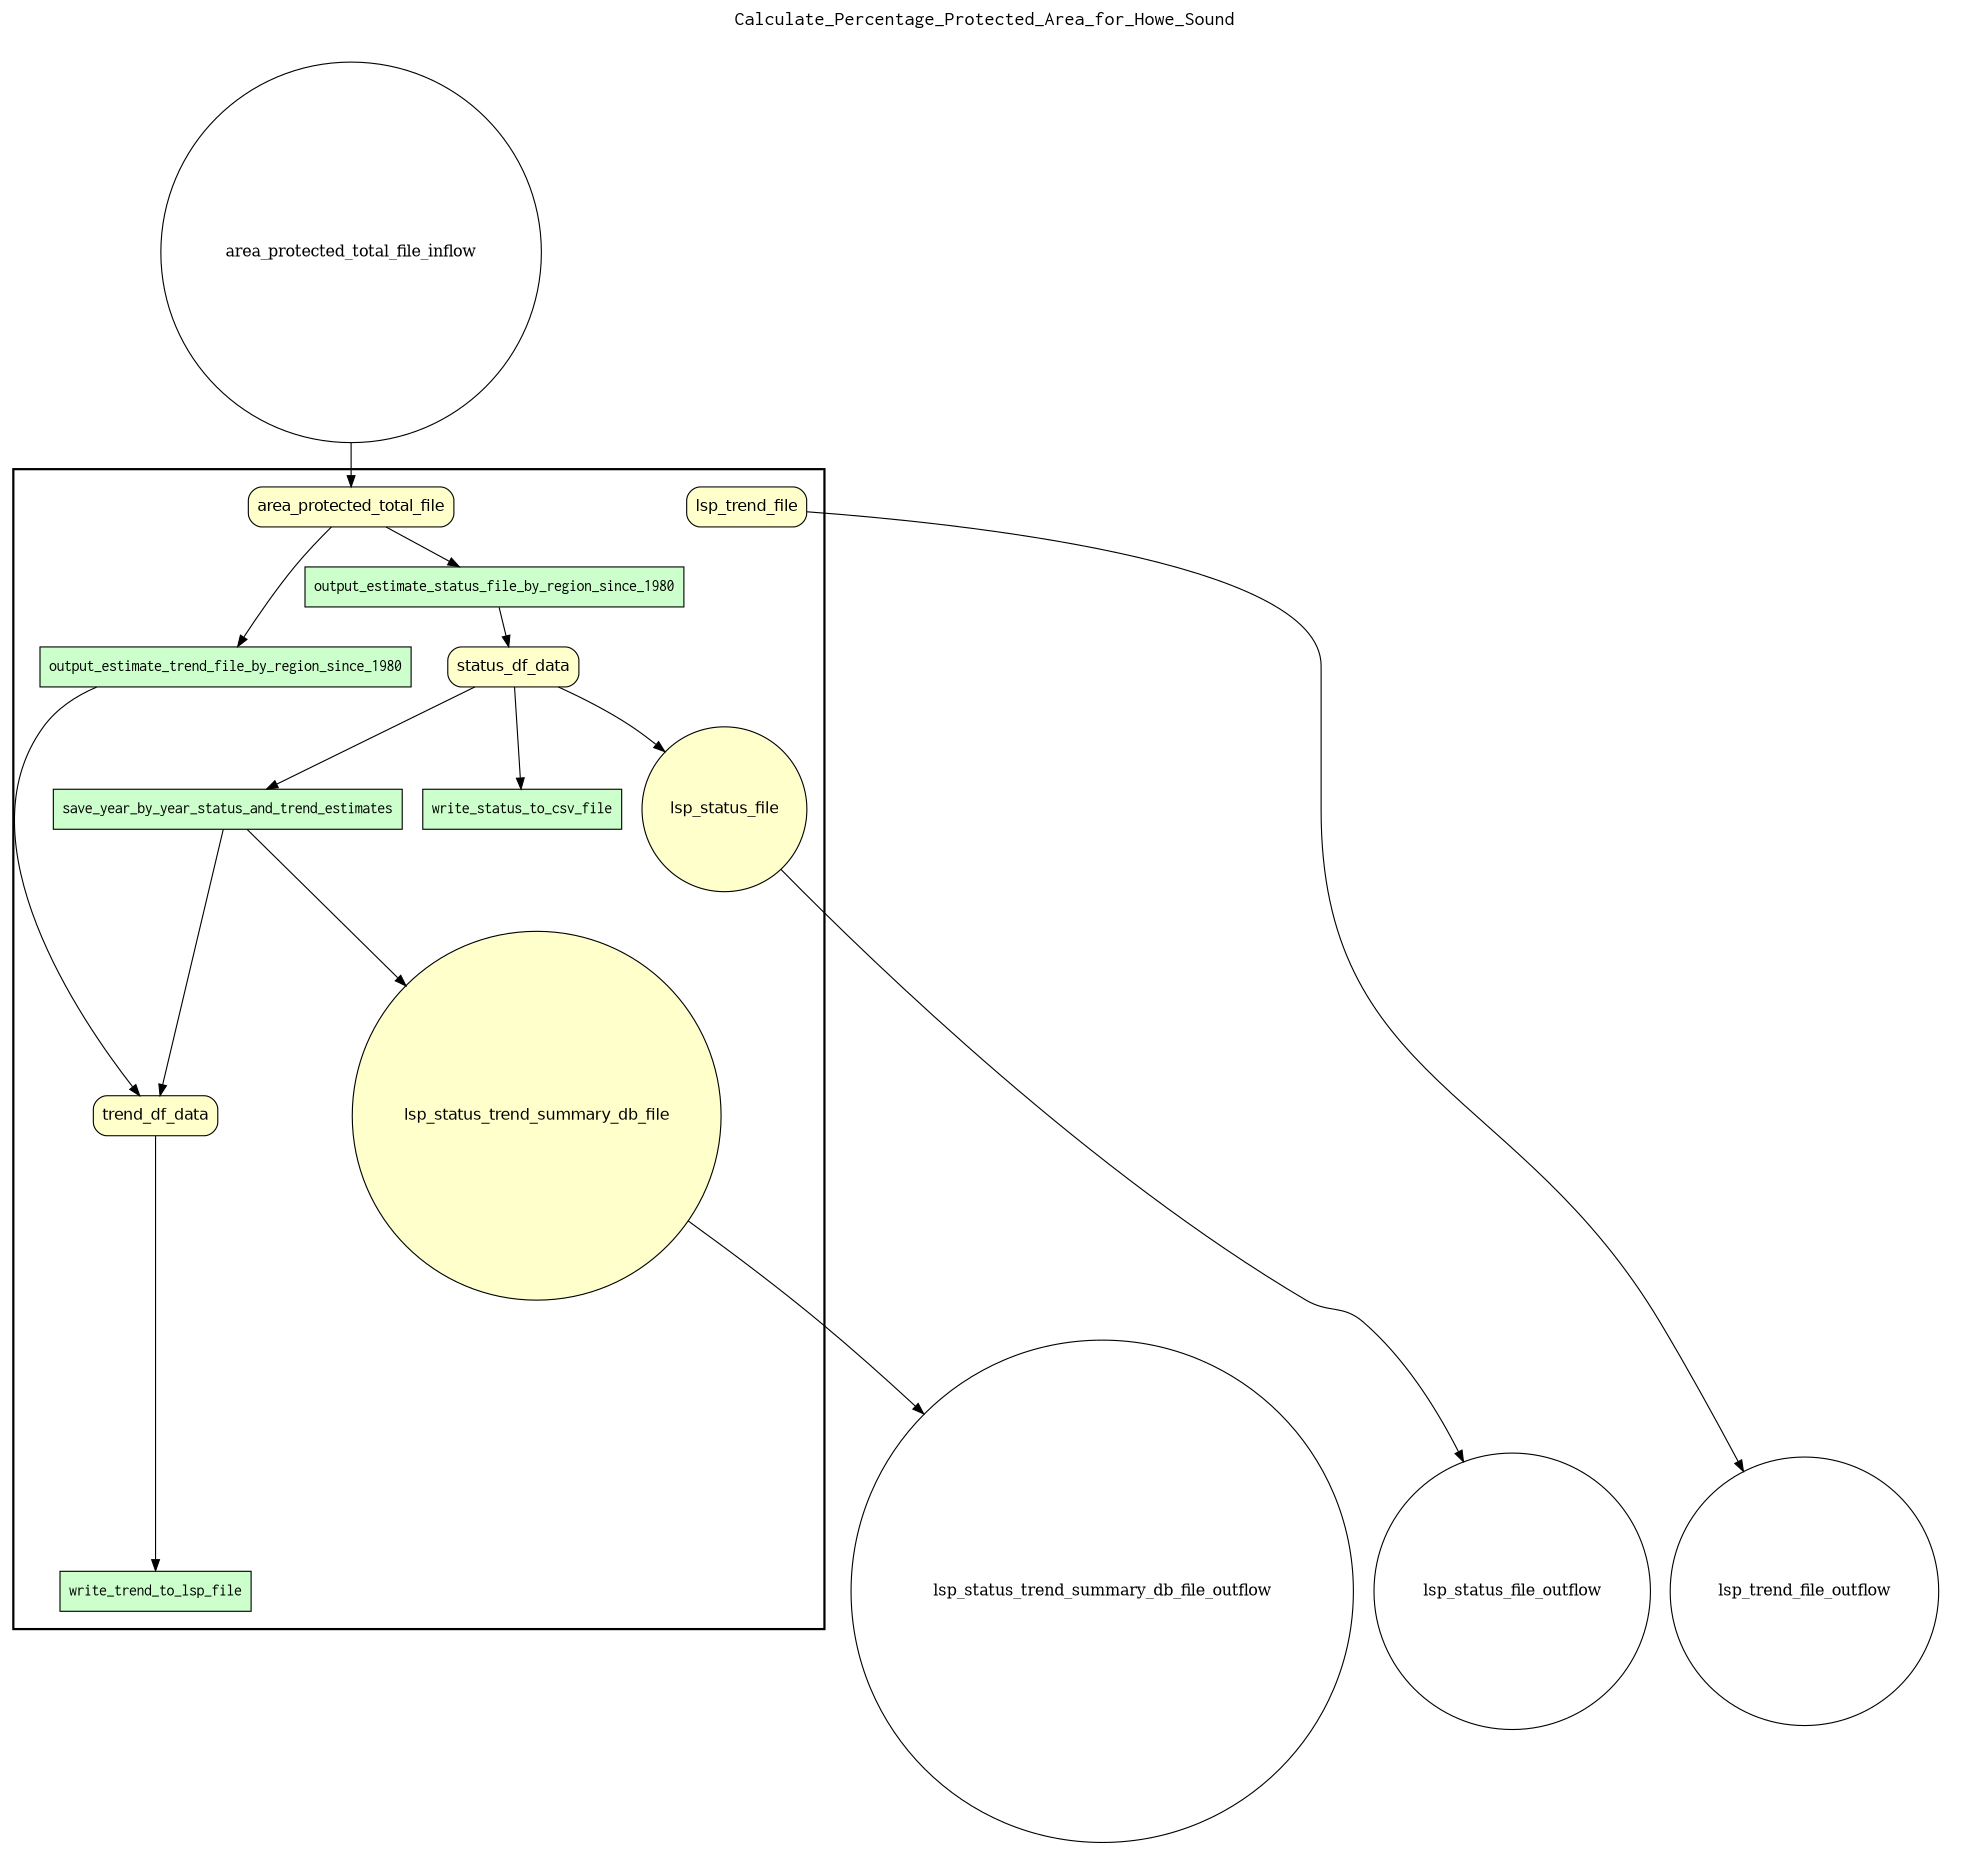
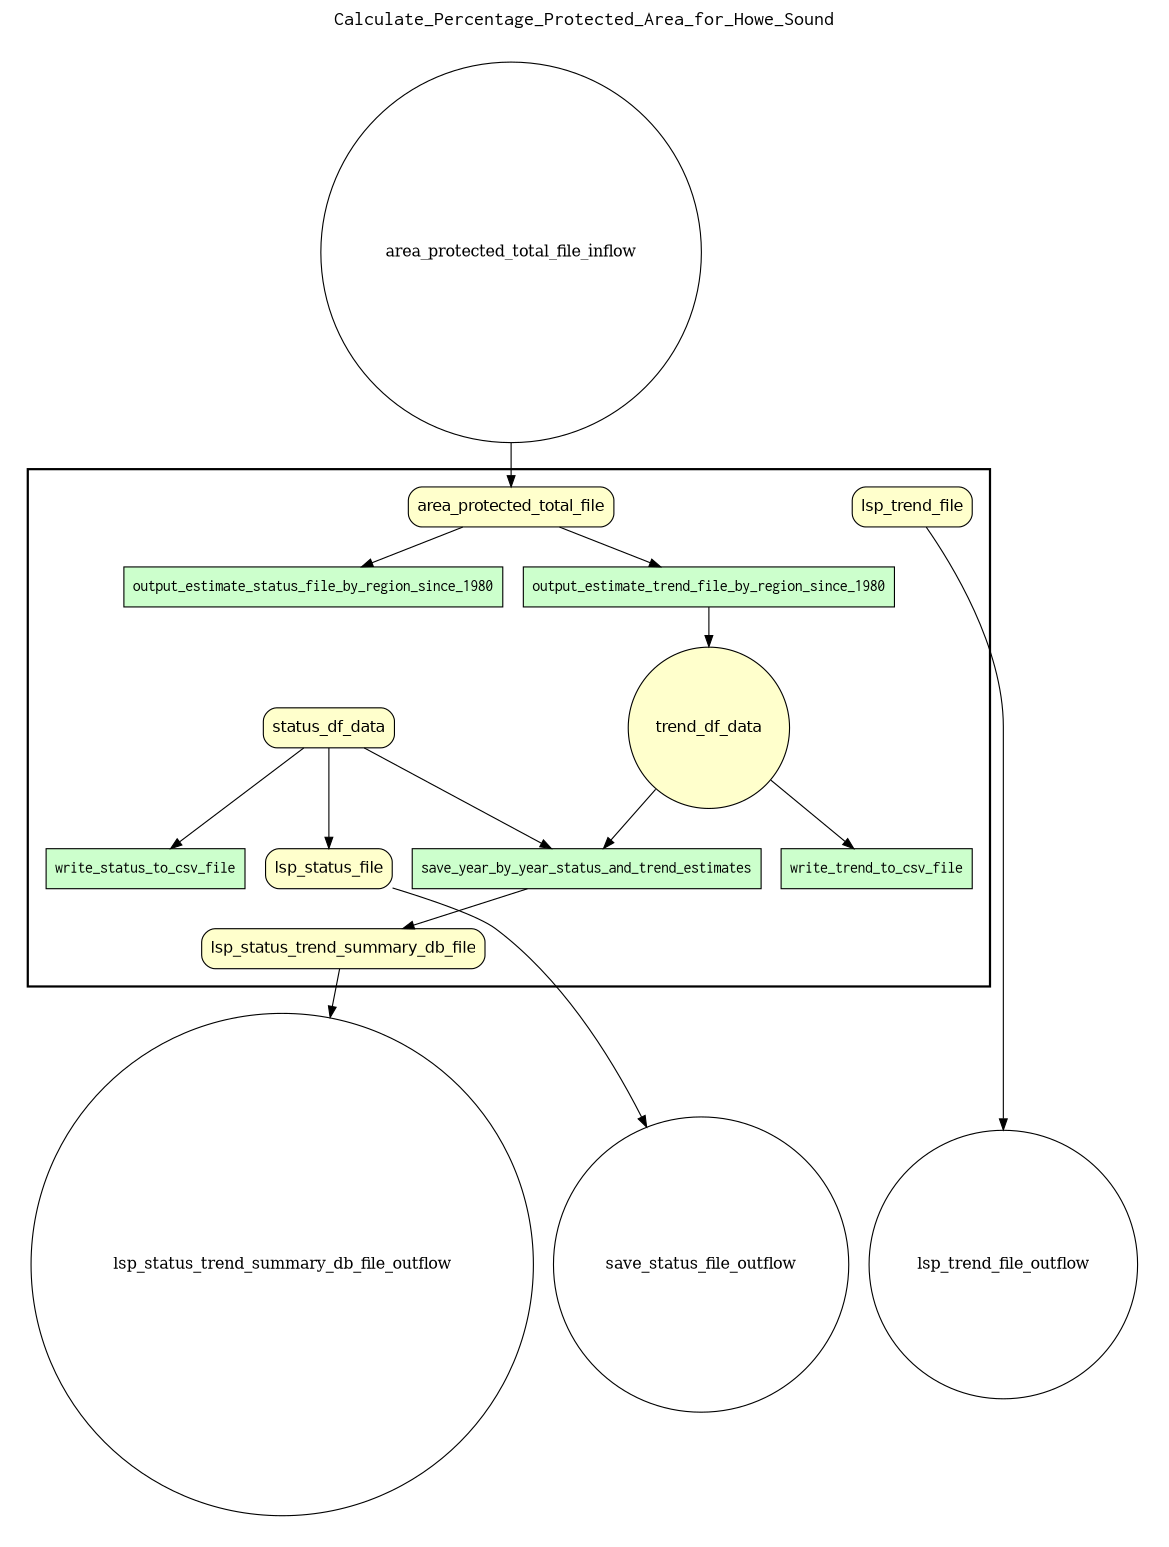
(503, 622) -> none
(724, 809) -> (329, 869)
(193, 957) -> (633, 815)
(156, 1116) -> (709, 728)
(537, 1116) -> (343, 949)
(156, 1591) -> (877, 869)
(1512, 1591) -> (701, 1265)
